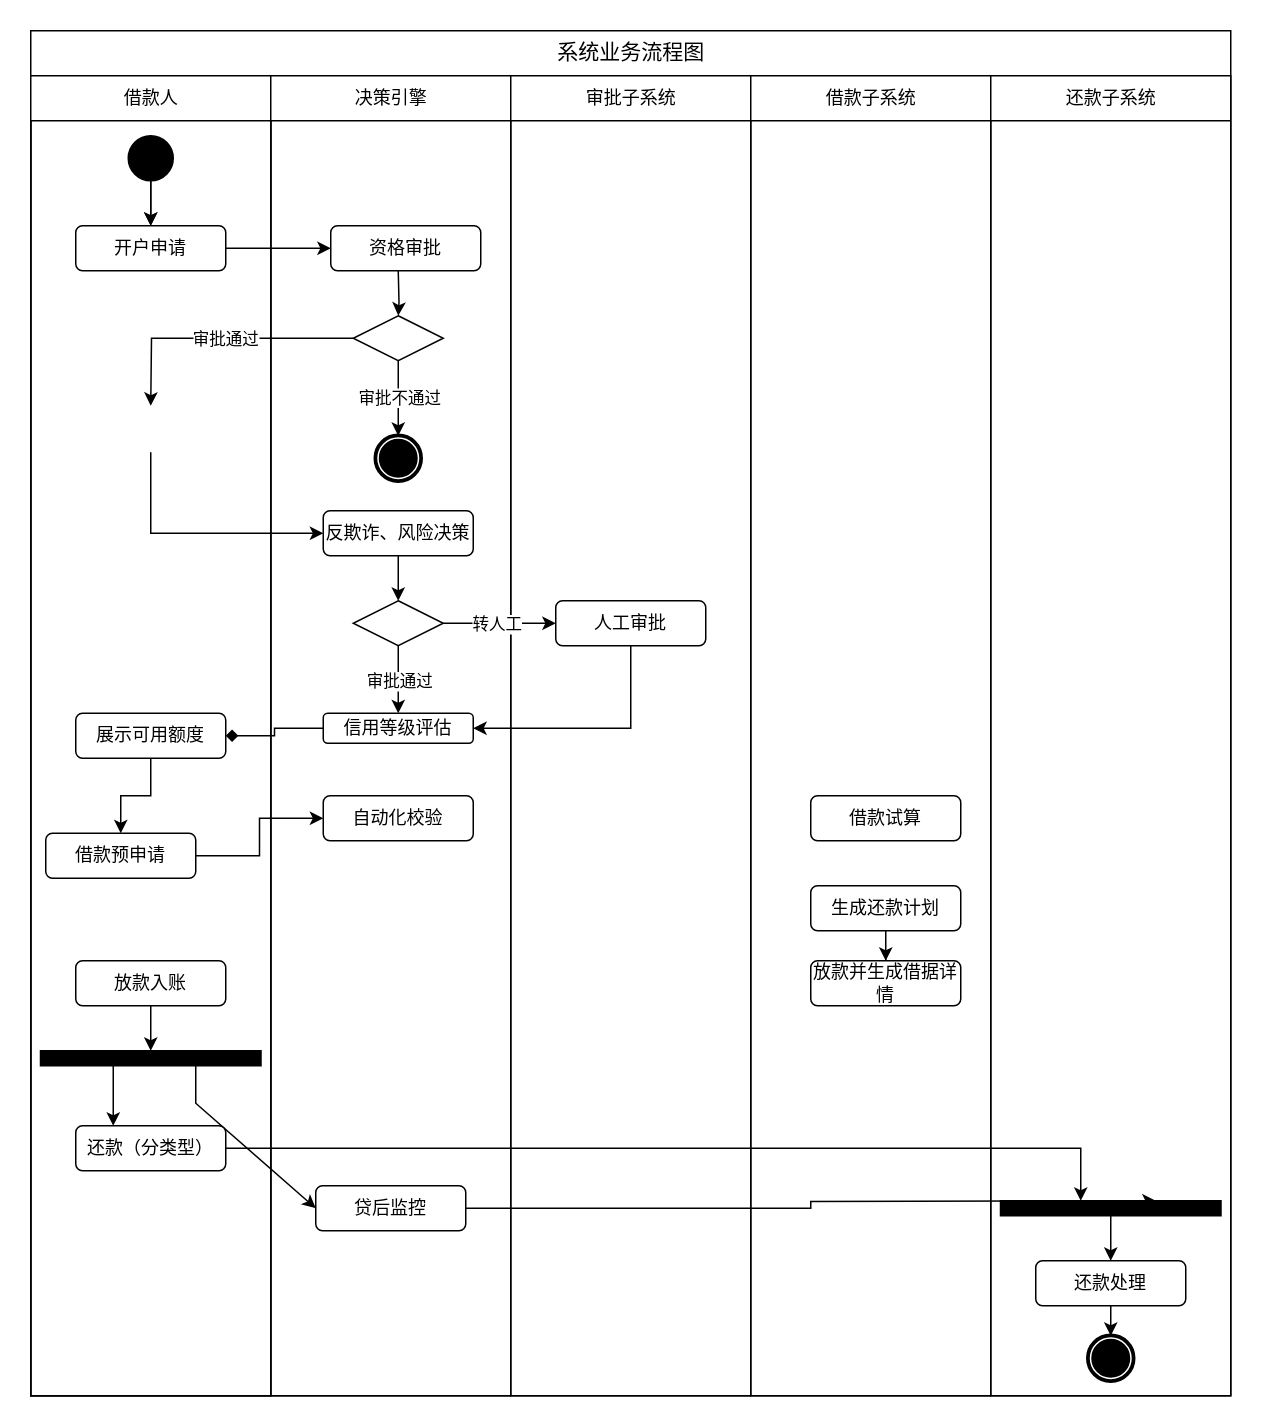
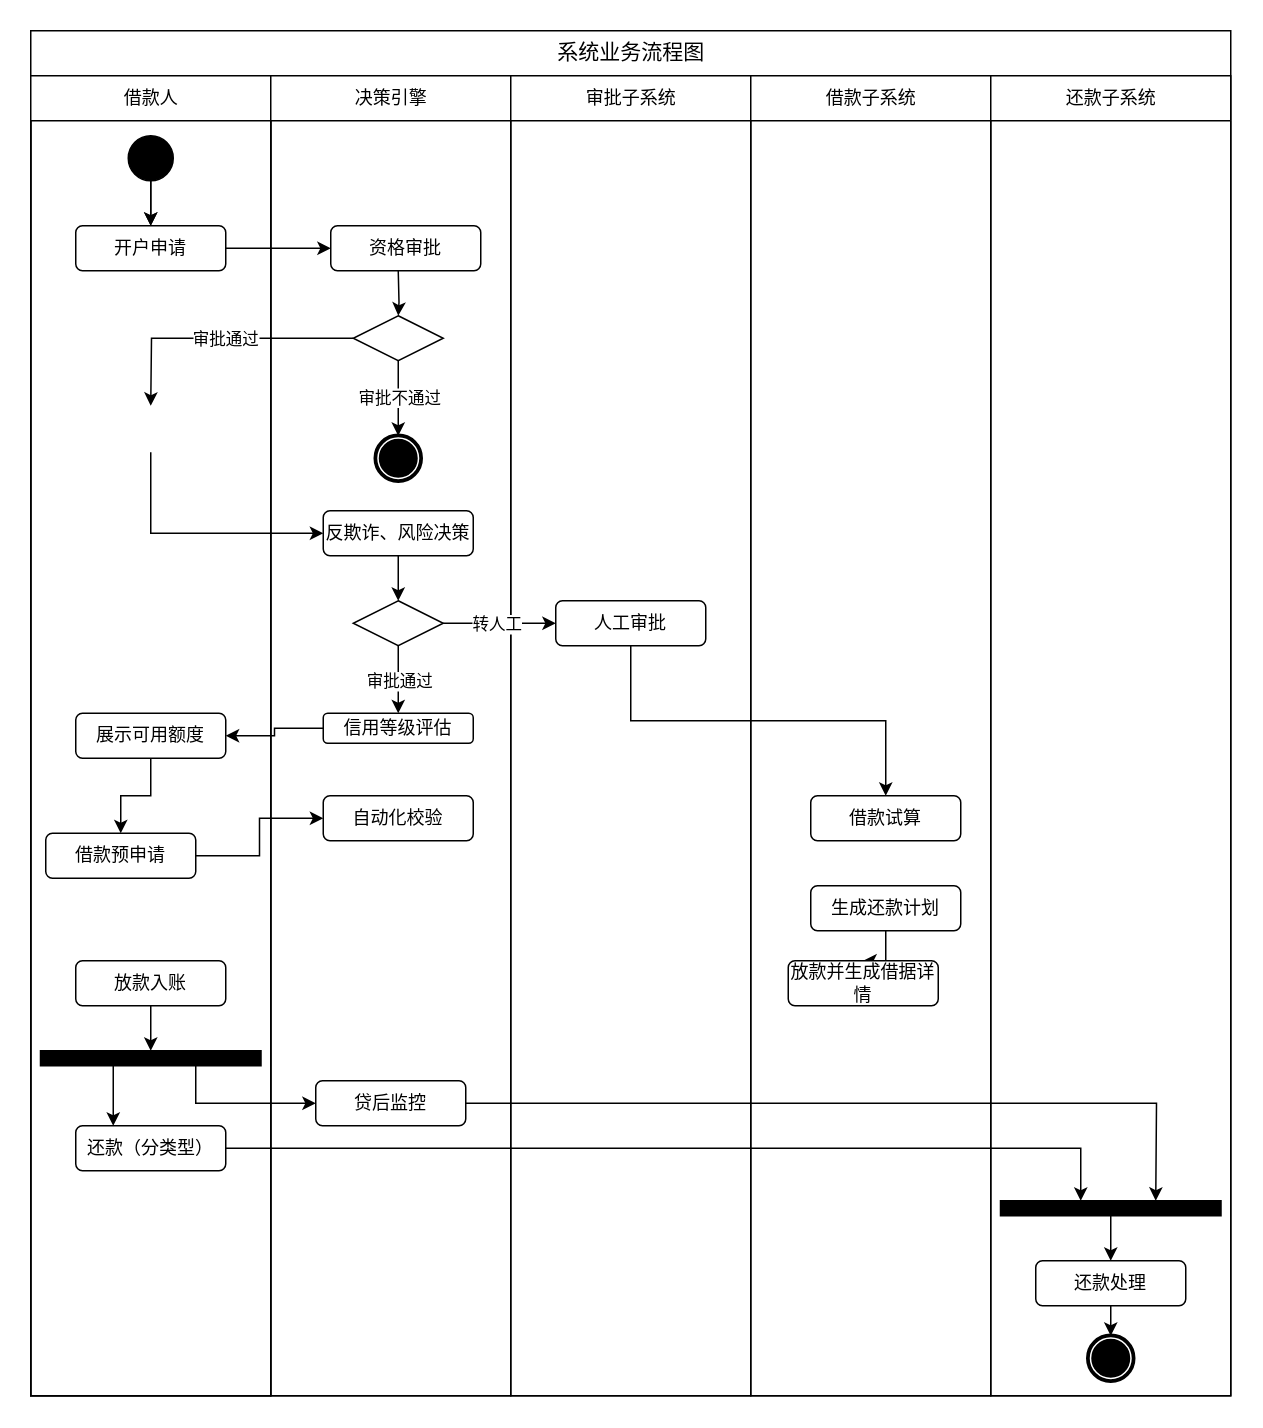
(562, 728) -> (789, 721)
(238, 736) -> (237, 736)
(886, 983) -> (863, 983)
(391, 1208) -> (391, 1103)
